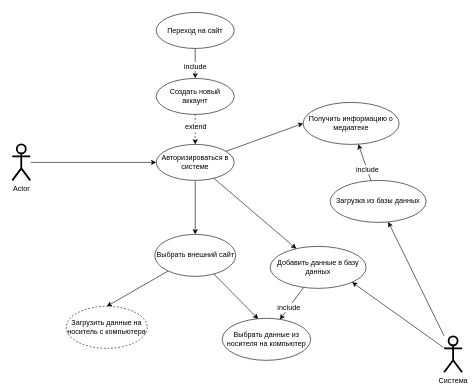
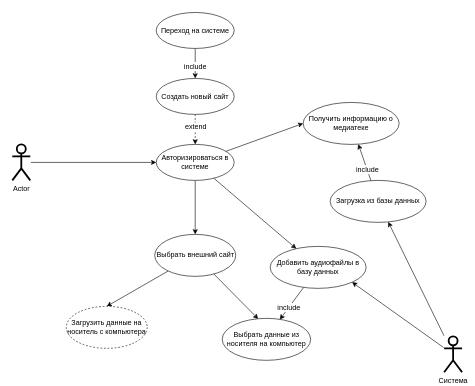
(195, 30) -> (195, 30)
(195, 96) -> (195, 96)
(318, 267) -> (318, 267)
